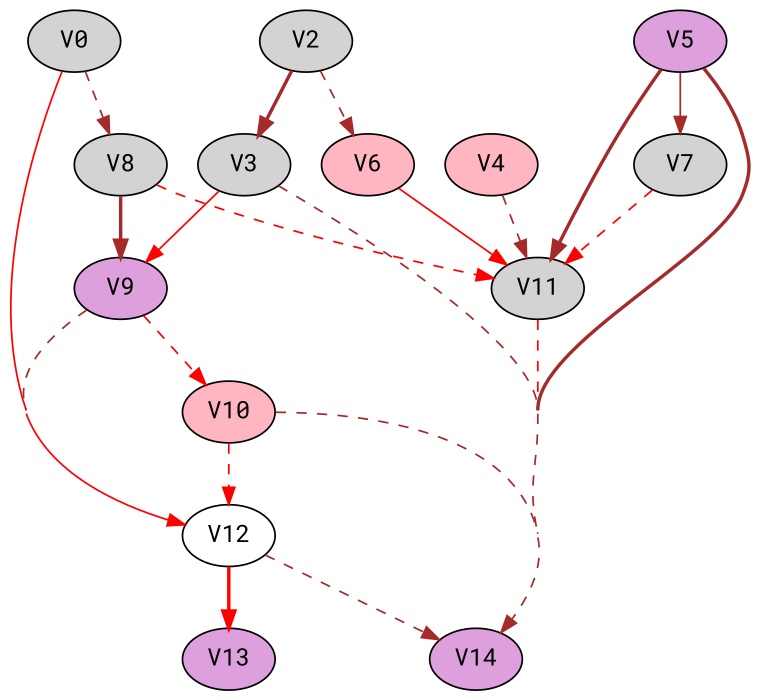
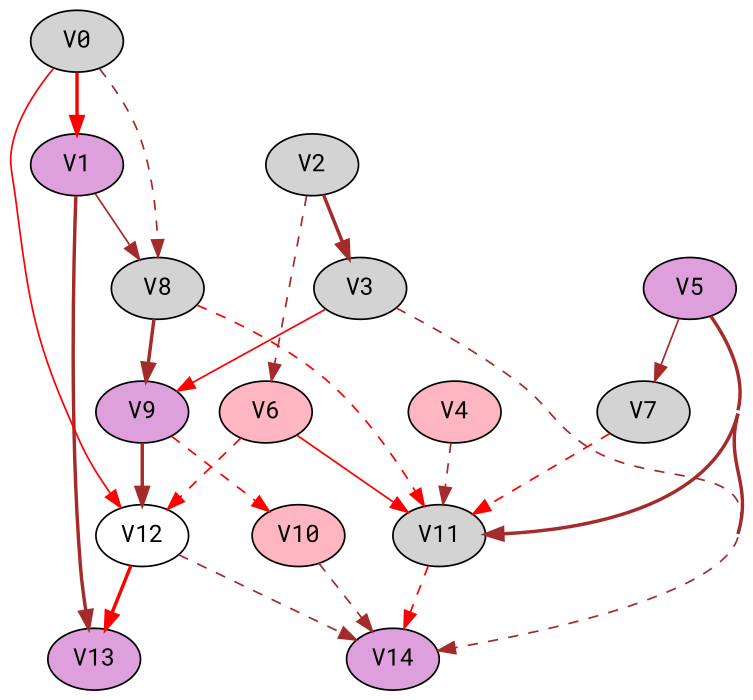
none -> (77, 165)
(40, 352) -> (142, 465)
(229, 465) -> (203, 475)
